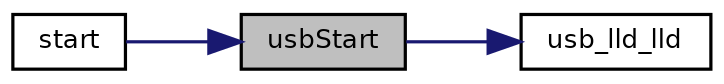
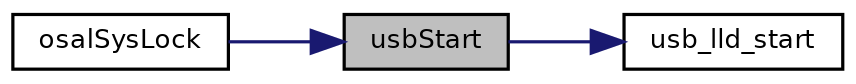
(69, 42) -> (121, 42)
(616, 42) -> (733, 42)
